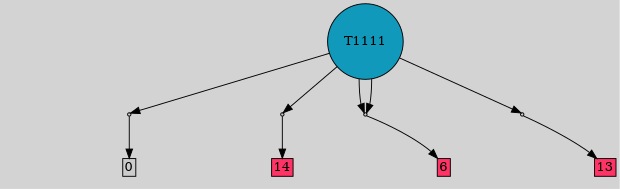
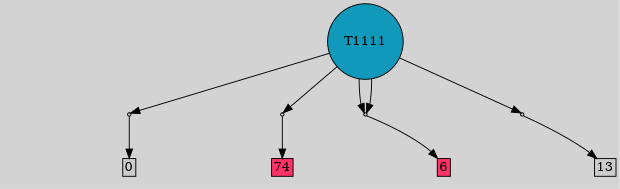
(282, 167) -> (282, 167)
(605, 167) -> (605, 167)
